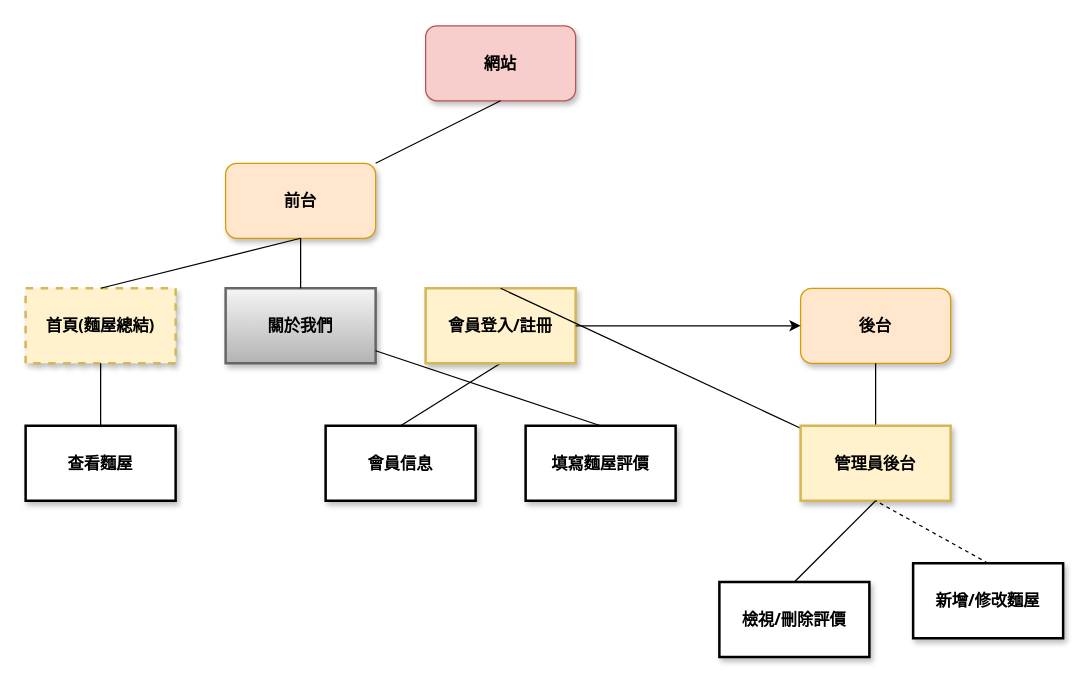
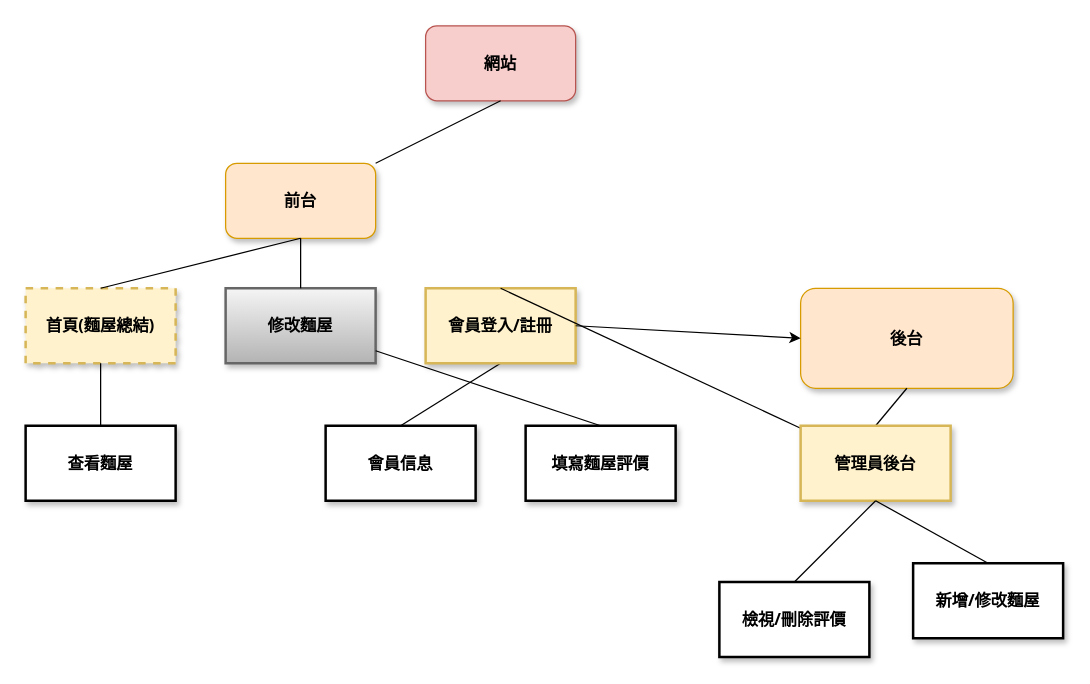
(301, 326) -> (301, 326)
(876, 326) -> (907, 338)
(932, 532) -> (932, 532)
